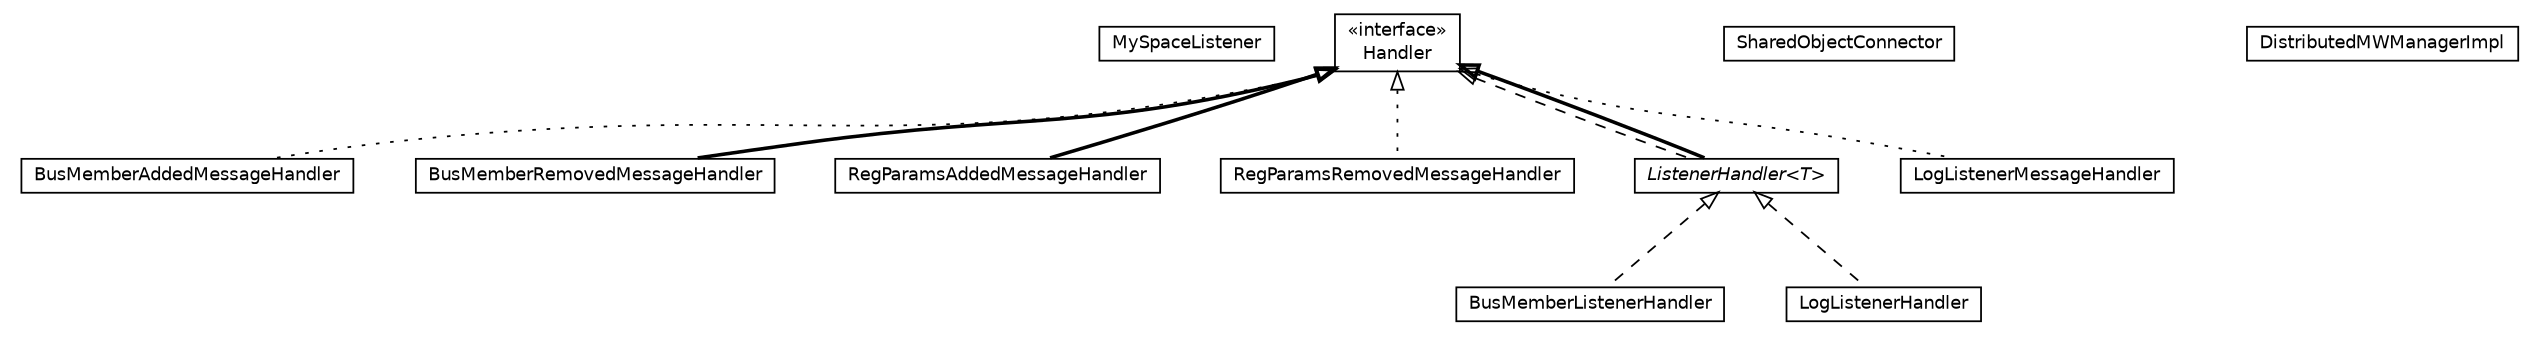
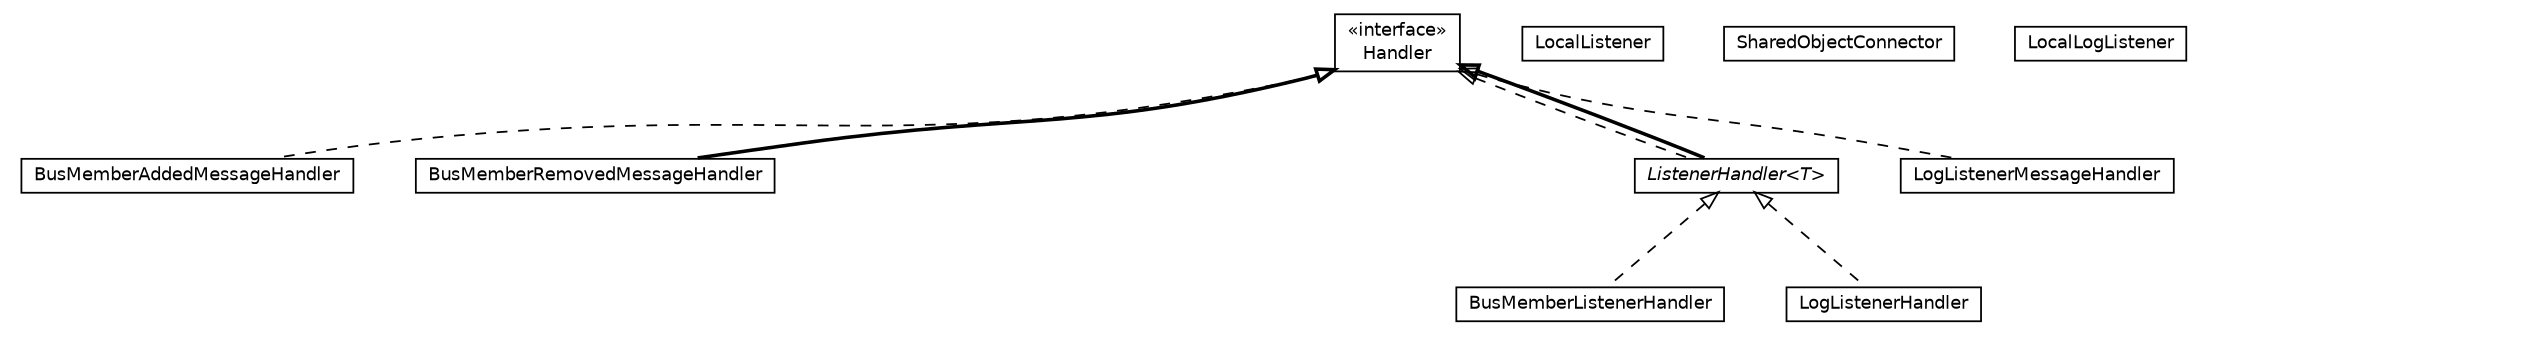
(1187, 43) -> none
none -> (1592, 43)
none -> (2101, 43)
(2383, 43) -> none
(1714, 120) -> (1714, 120)
(797, 125) -> (797, 125)
(998, 175) -> none
(1397, 175) -> none
